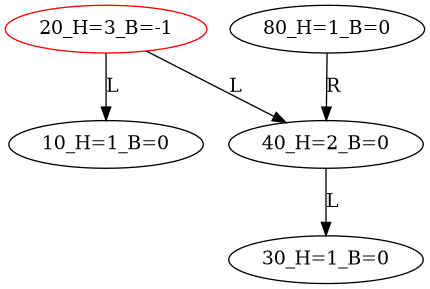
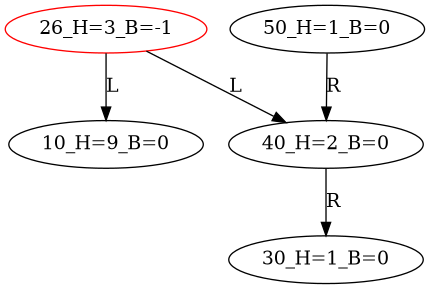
(106, 29) -> (106, 29)
(327, 29) -> (327, 29)
(106, 144) -> (106, 144)
(333, 202) -> (333, 202)
